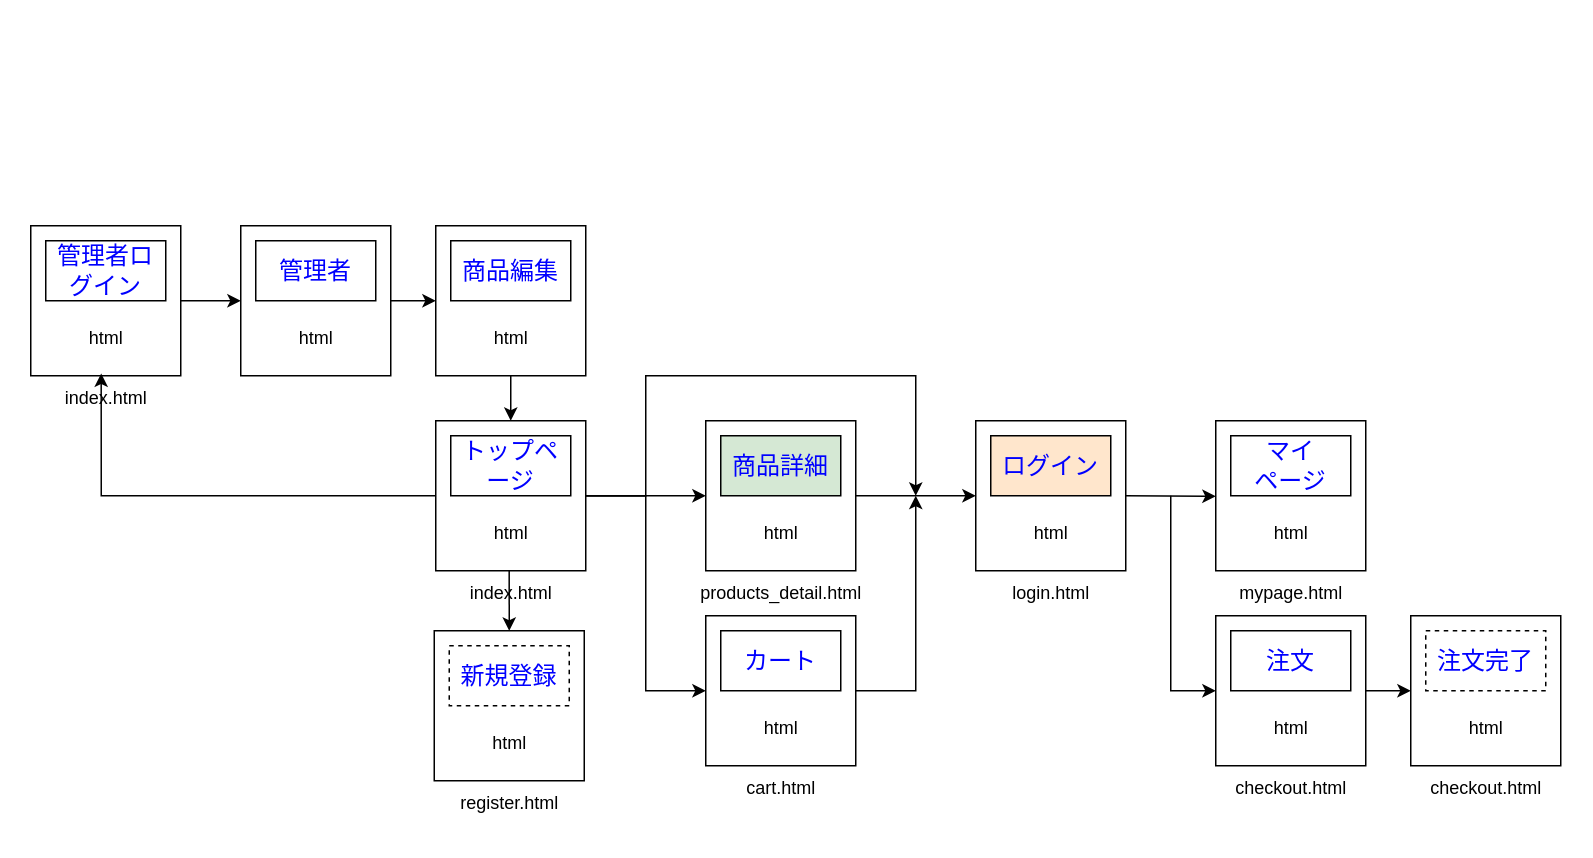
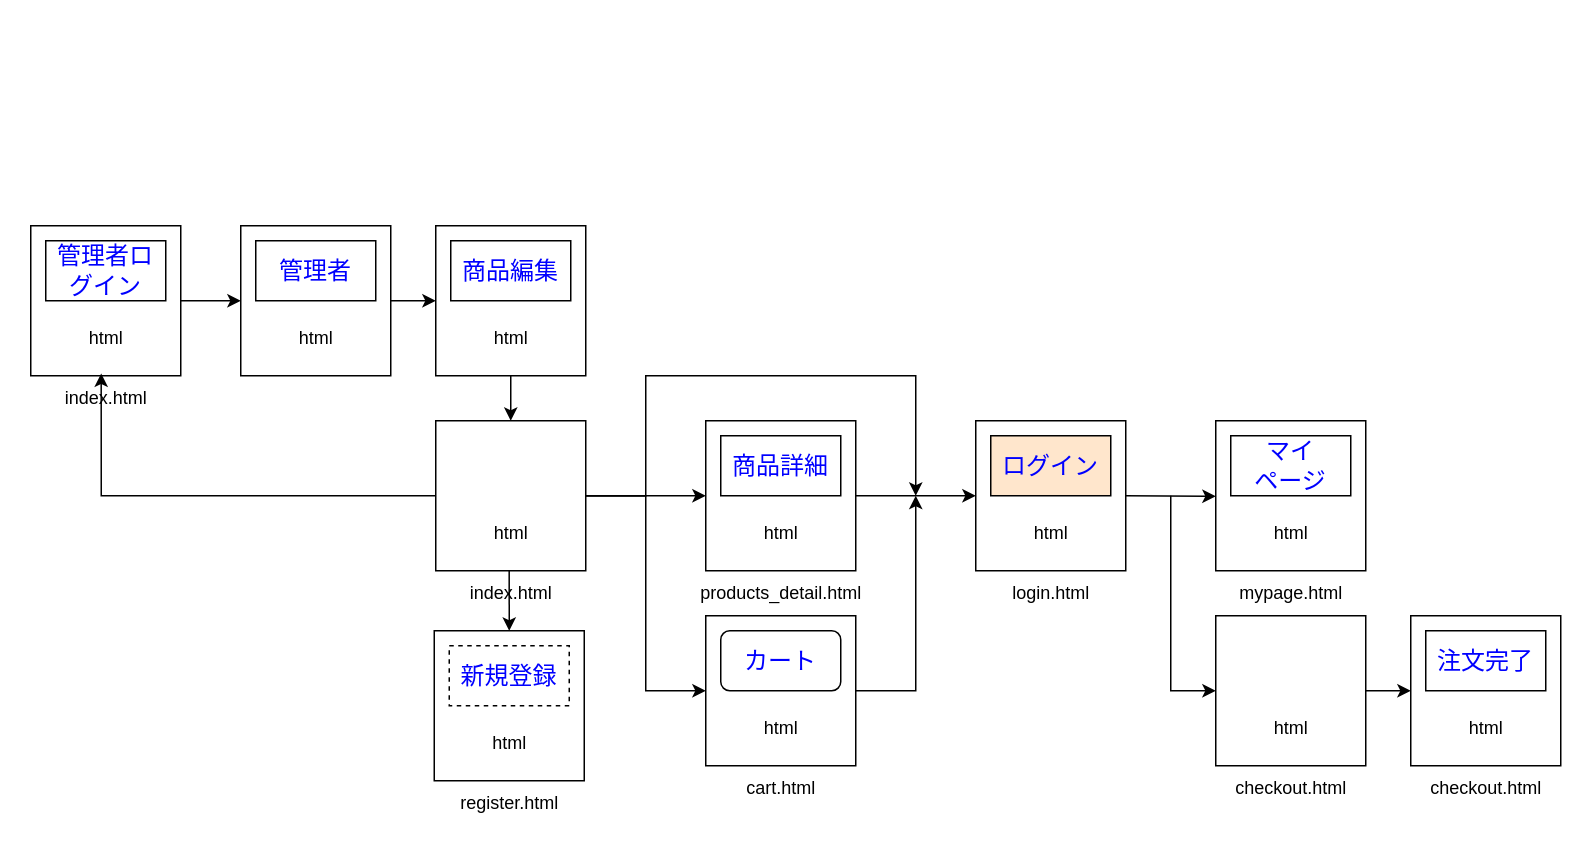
(511, 466) -> none
(781, 466) -> (781, 466)
(781, 661) -> (781, 661)
(1291, 661) -> none
(1486, 661) -> (1486, 661)
